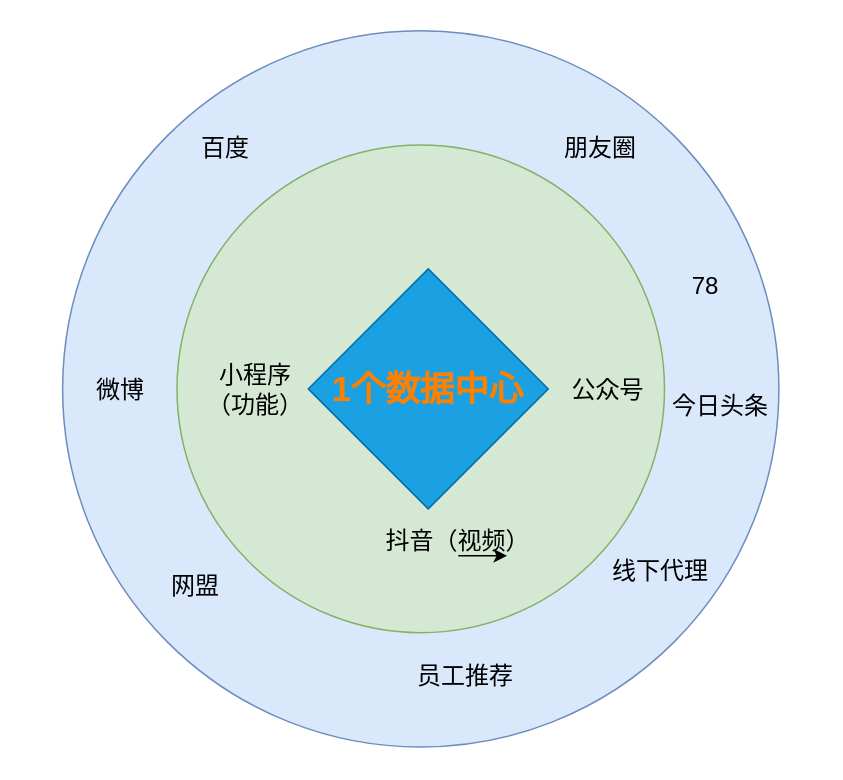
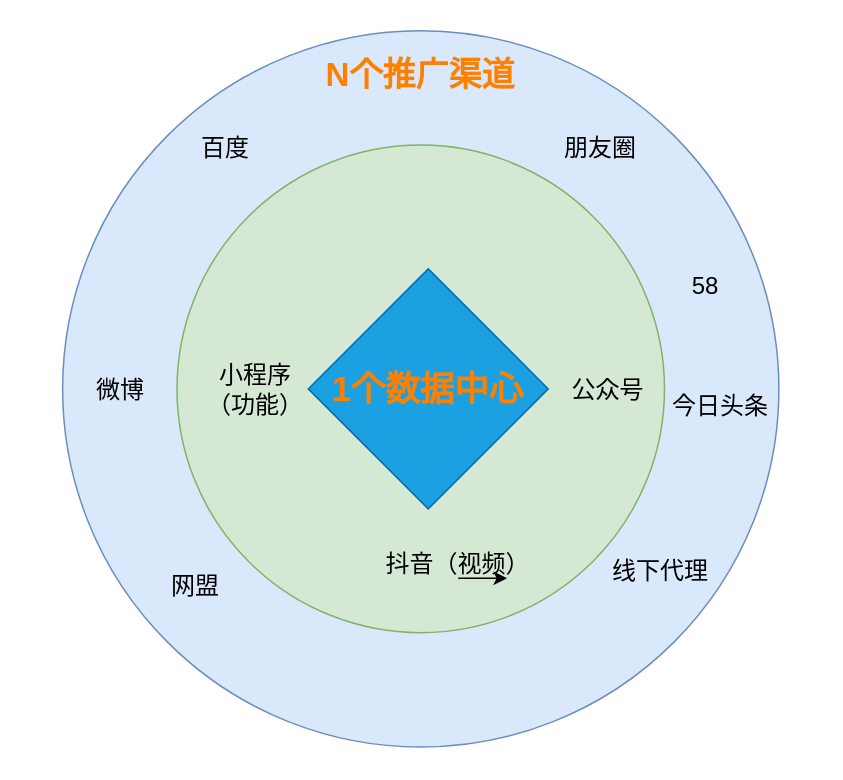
none -> (421, 76)
(706, 286) -> (706, 286)
(458, 541) -> (458, 563)
(466, 676) -> none
